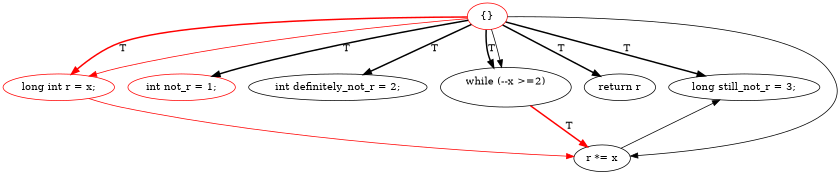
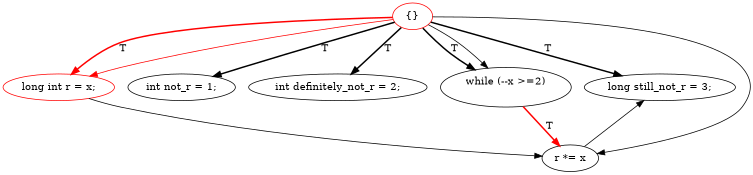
(182, 87) -> (182, 87)
(620, 87) -> none
(326, 138) -> (310, 137)
